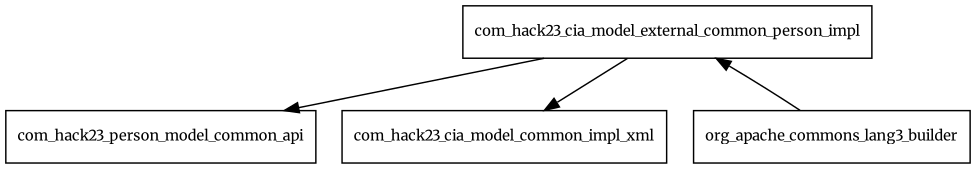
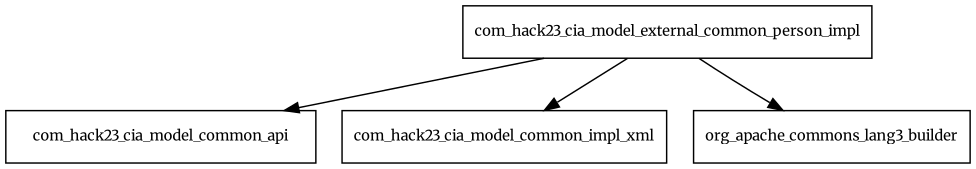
(765, 88) -> (734, 81)
(161, 137) -> (161, 137)
